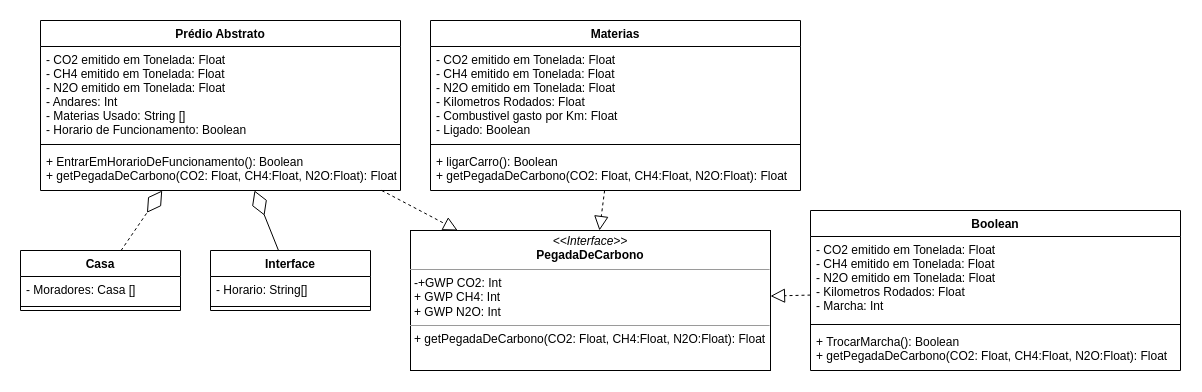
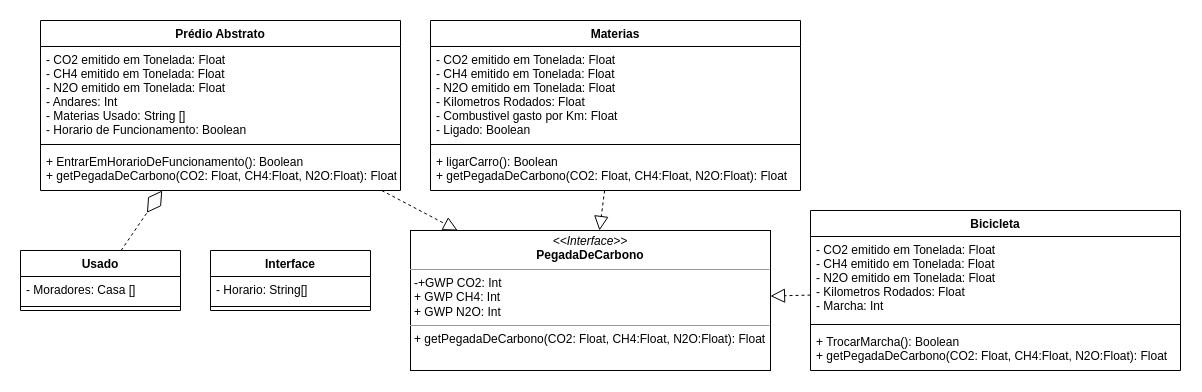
(995, 224) -> (995, 224)
(271, 233) -> none
(100, 264) -> (100, 264)
